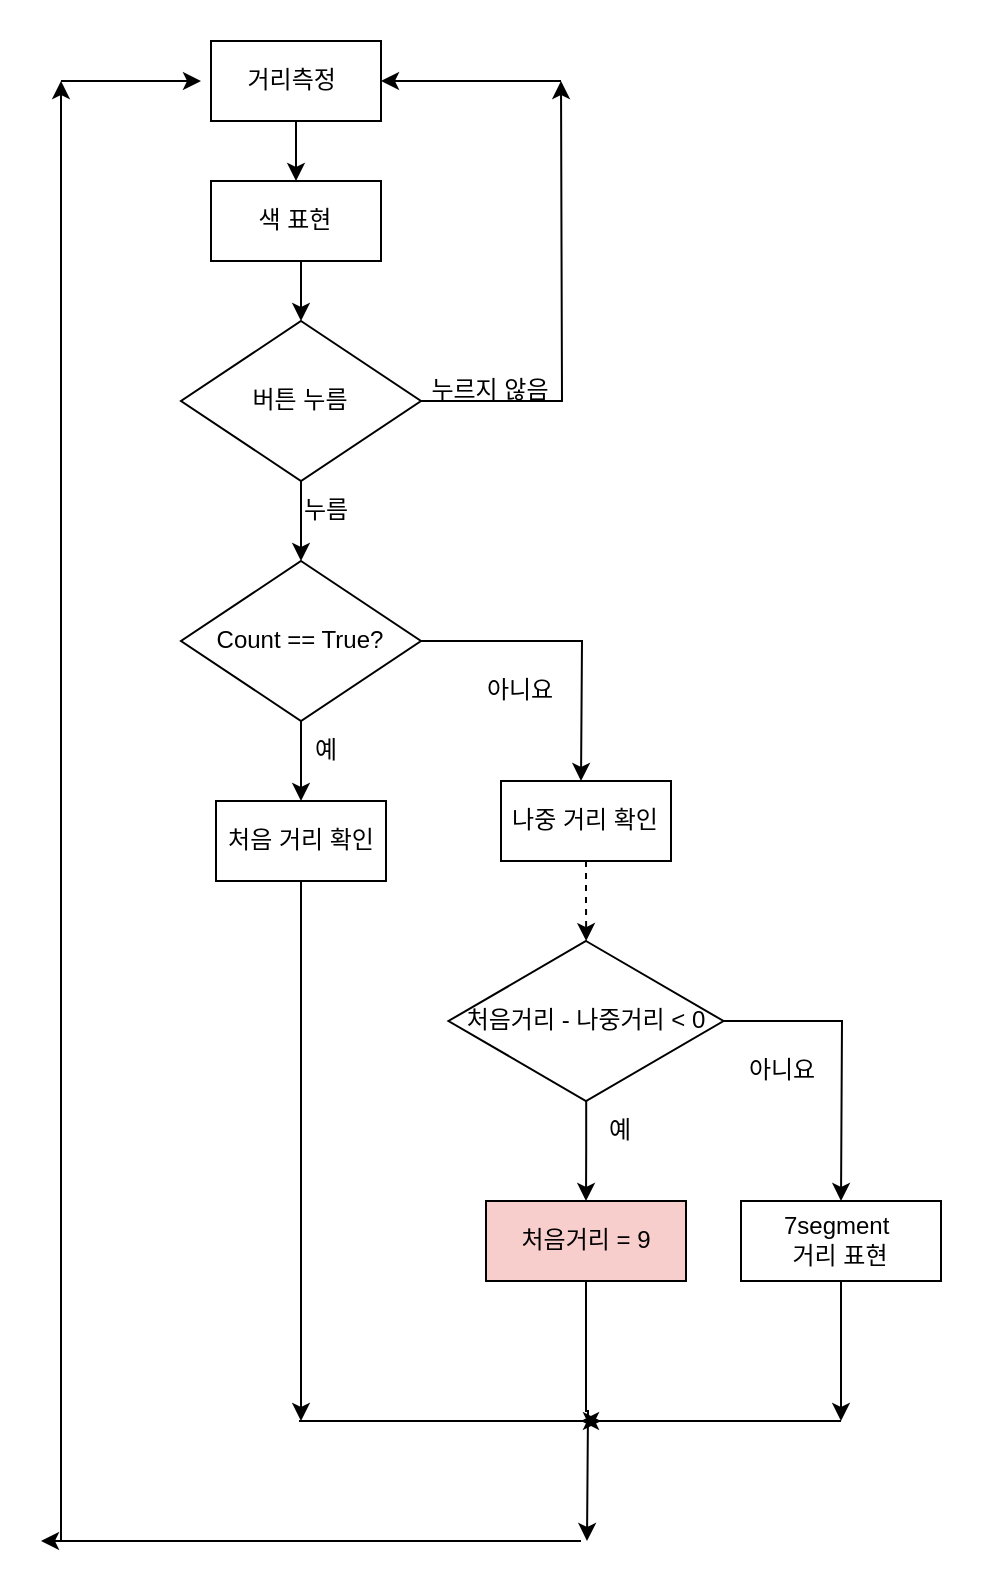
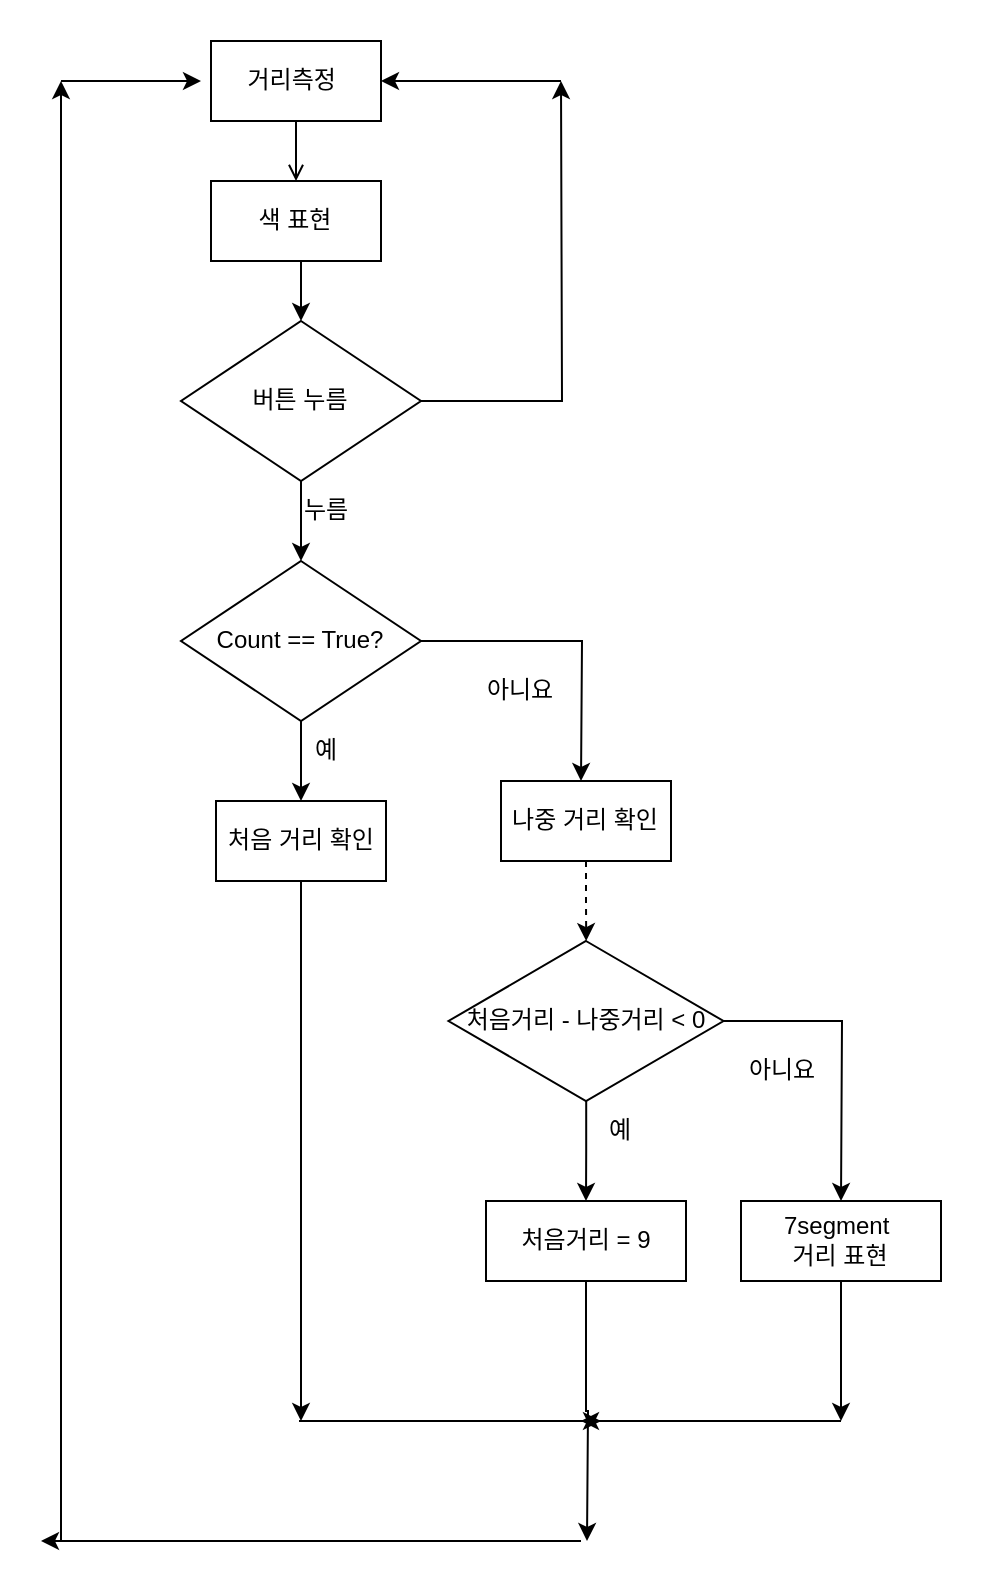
(296, 166) -> (296, 169)
(491, 391) -> none
(586, 1241) -> (586, 1241)
